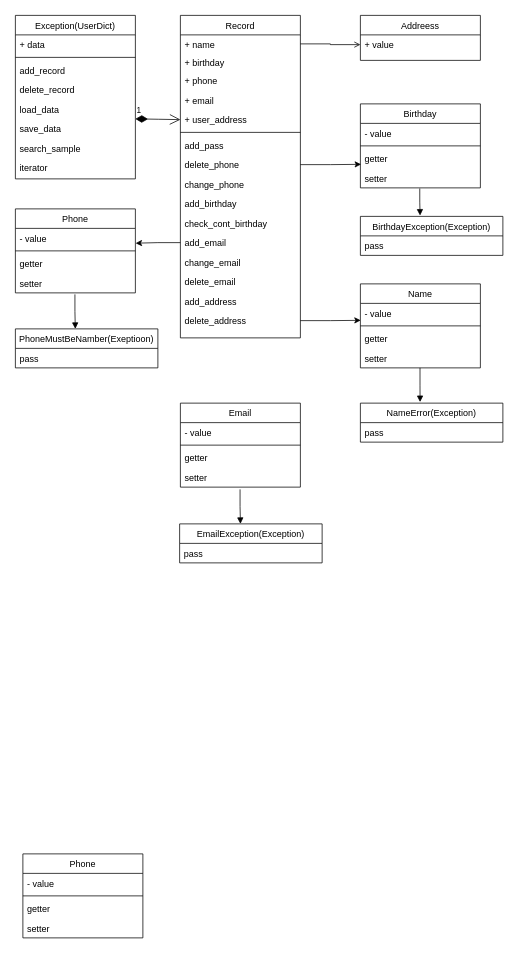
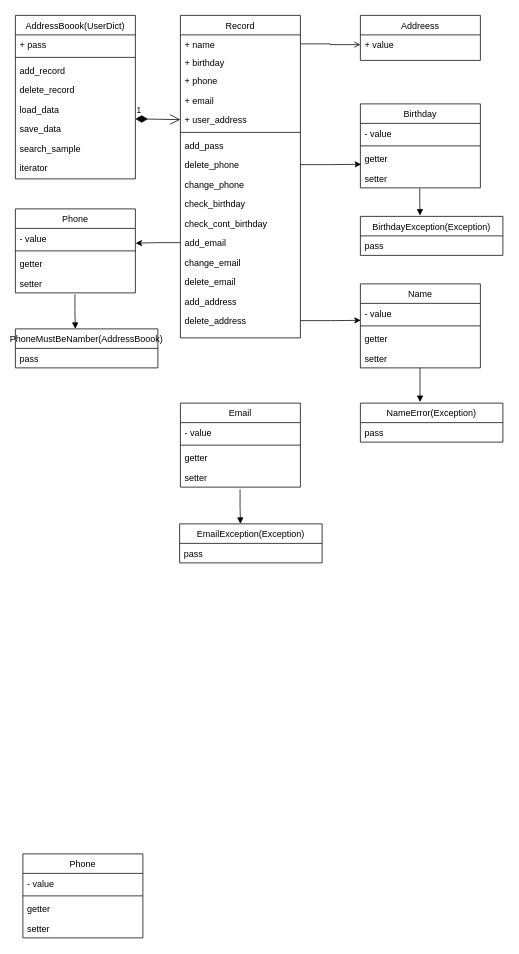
(75, 26) -> (75, 26)
(33, 45) -> (33, 45)
(214, 204) -> (219, 204)
(86, 339) -> (86, 339)
